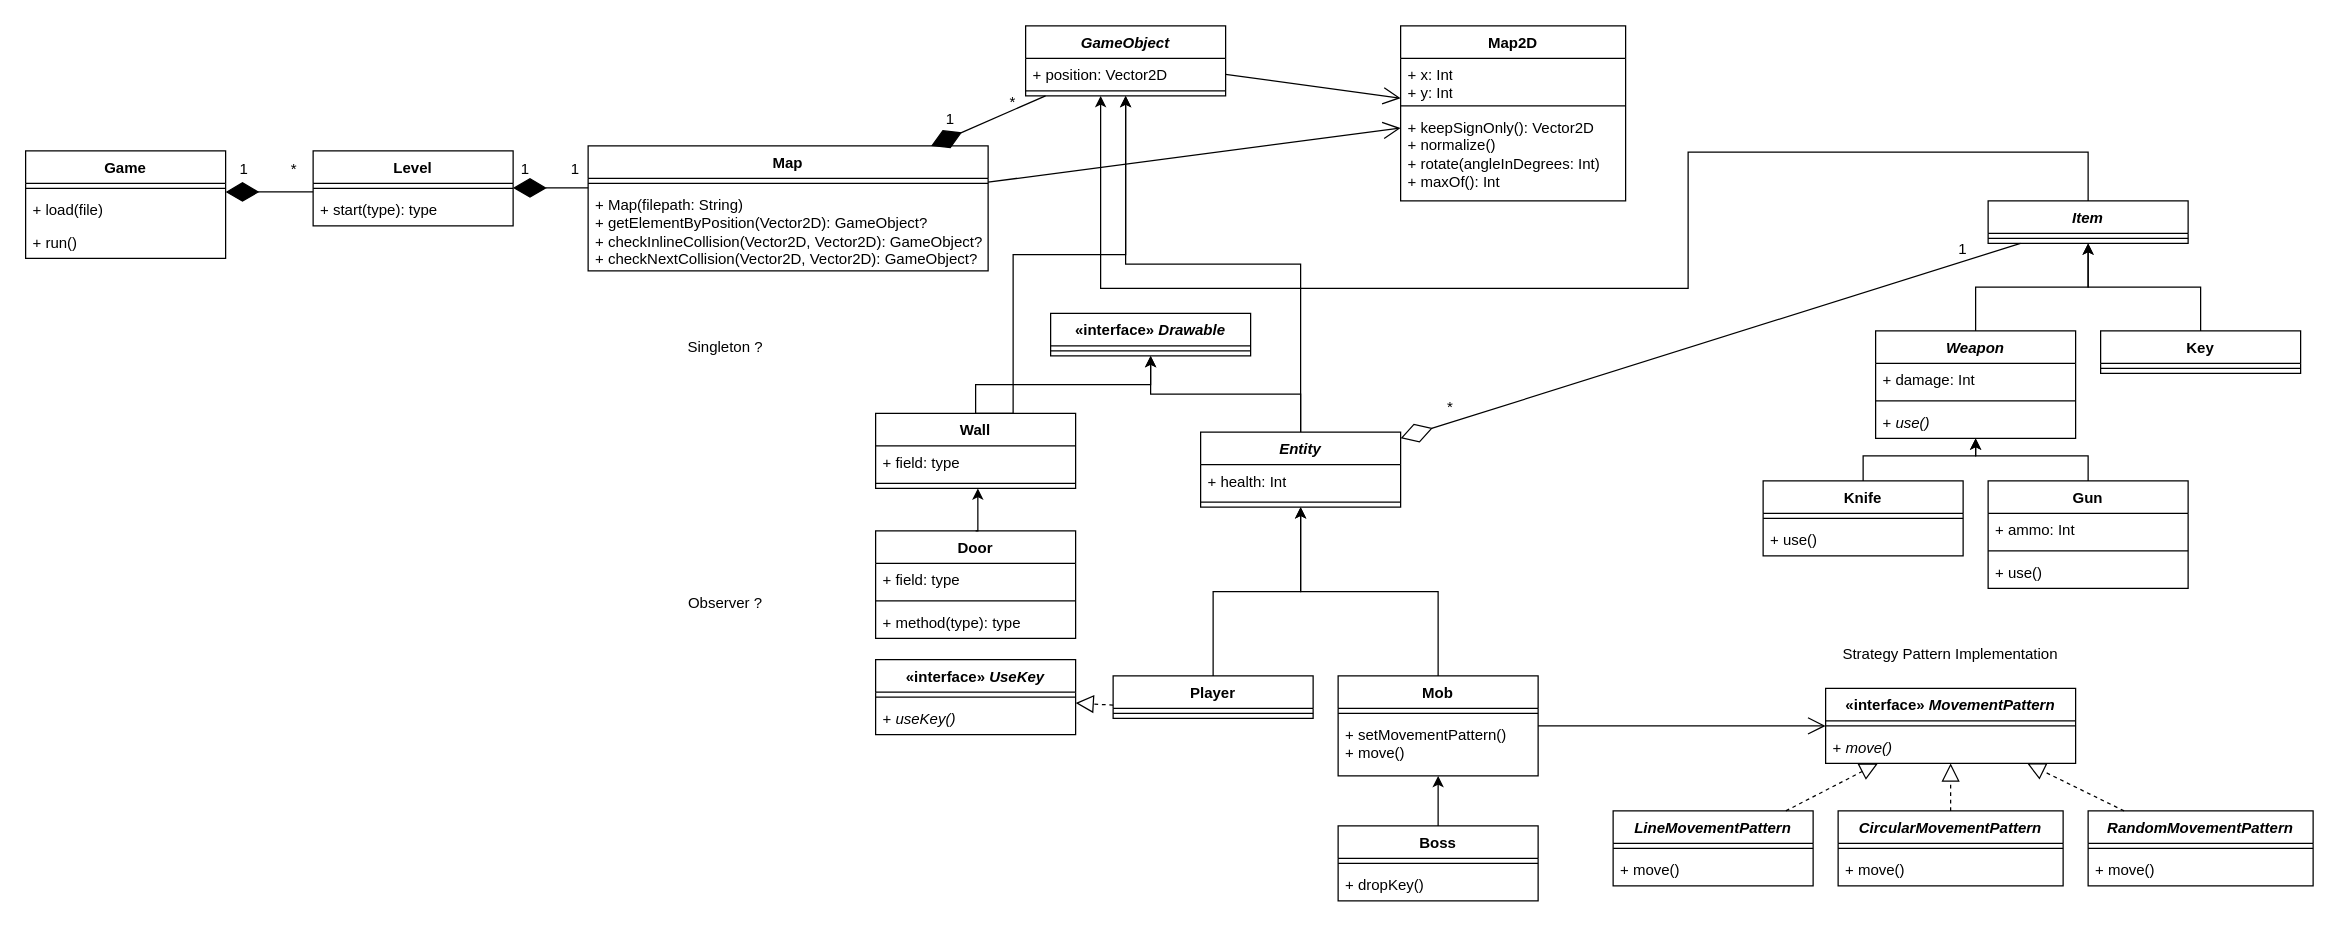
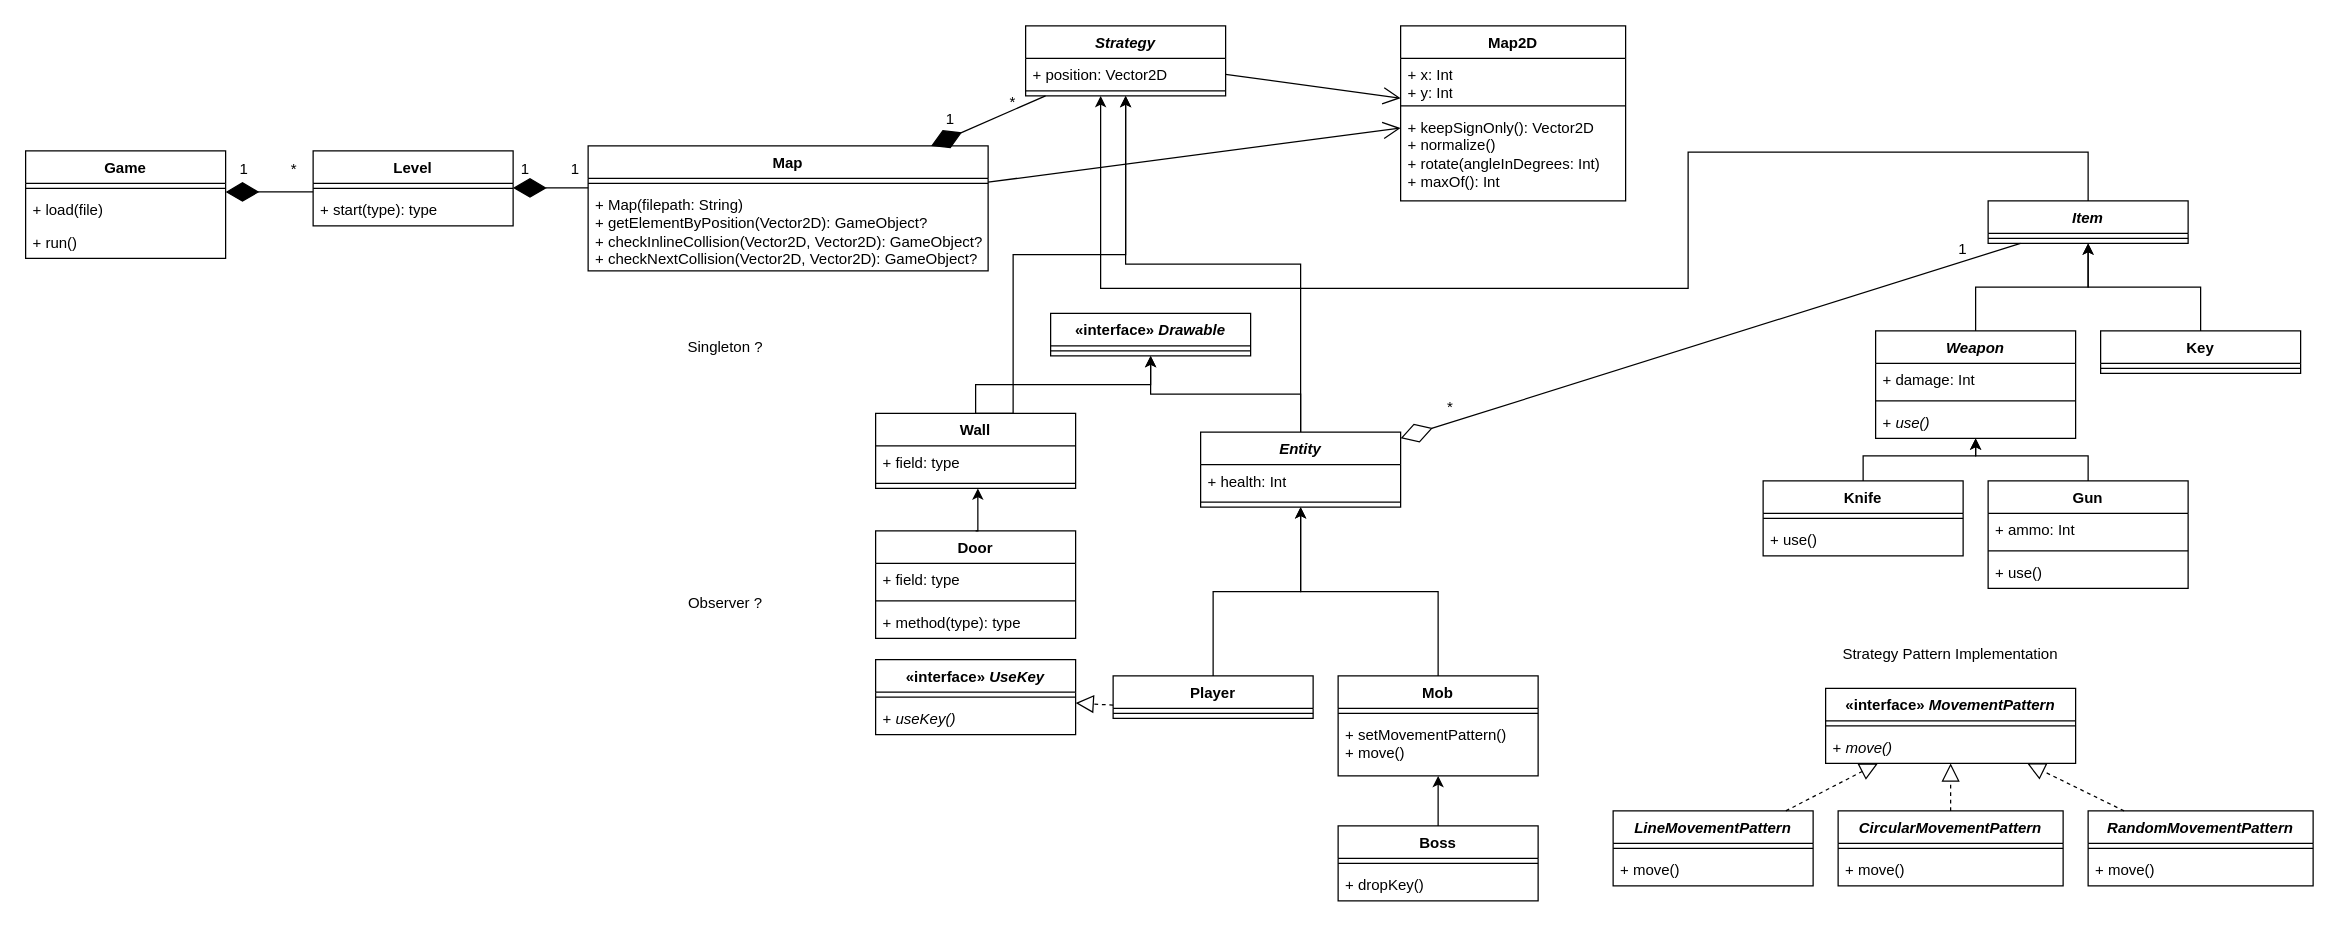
(1126, 43) -> (1126, 43)
(1681, 726) -> none
